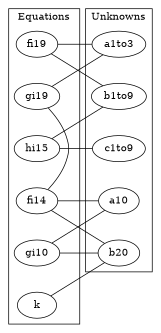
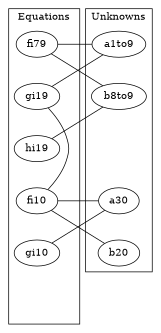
(37, 44) -> (37, 44)
(119, 44) -> (119, 44)
(119, 96) -> (119, 96)
(37, 149) -> (37, 149)
(119, 149) -> none
(37, 201) -> (37, 201)
(119, 201) -> (119, 201)
(75, 253) -> none
(37, 305) -> none
